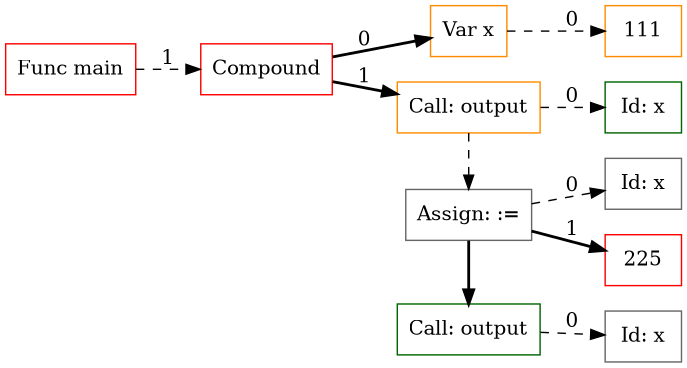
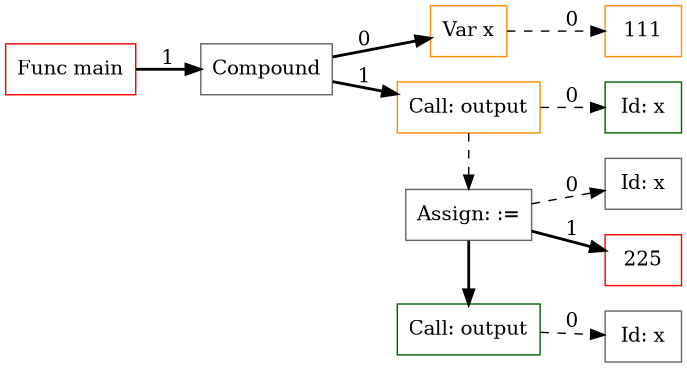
(161, 69) -> (161, 69)
(267, 69) -> (267, 69)
